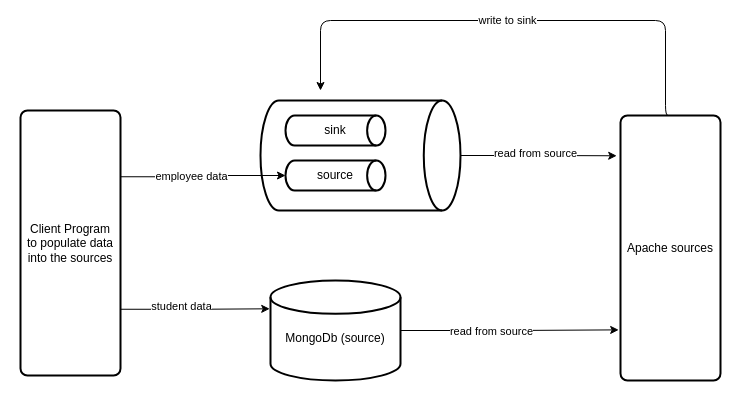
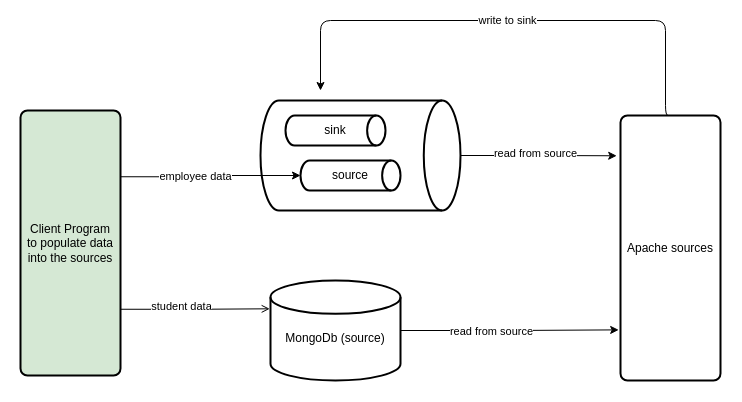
(336, 176) -> (351, 176)
(71, 243) -> (71, 243)
(261, 309) -> (263, 309)
